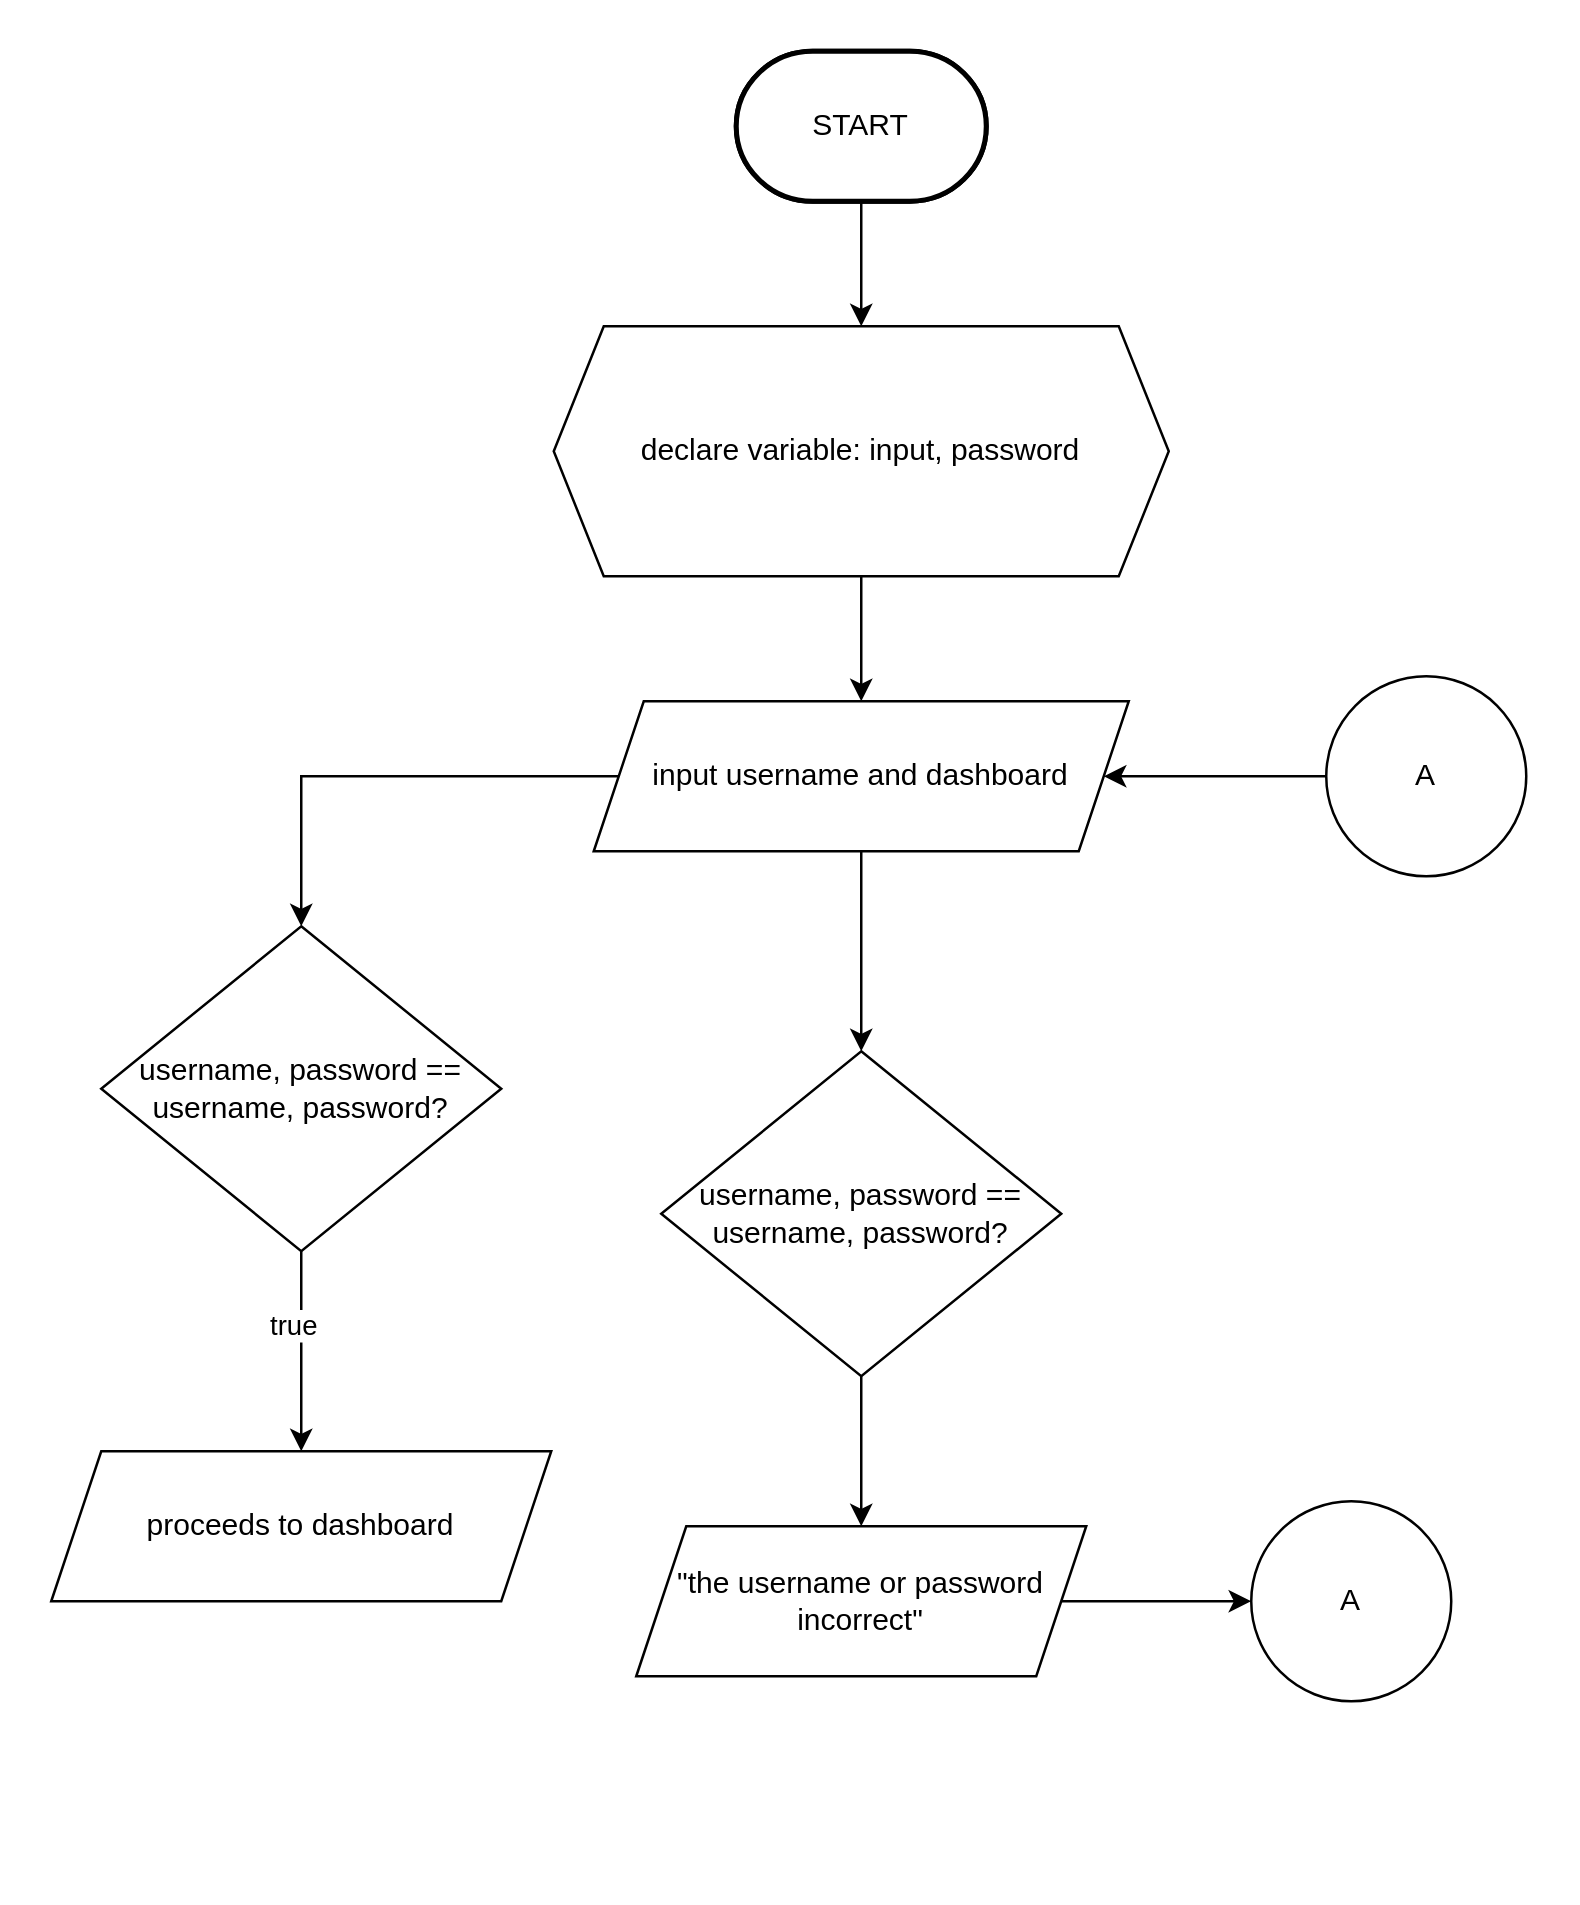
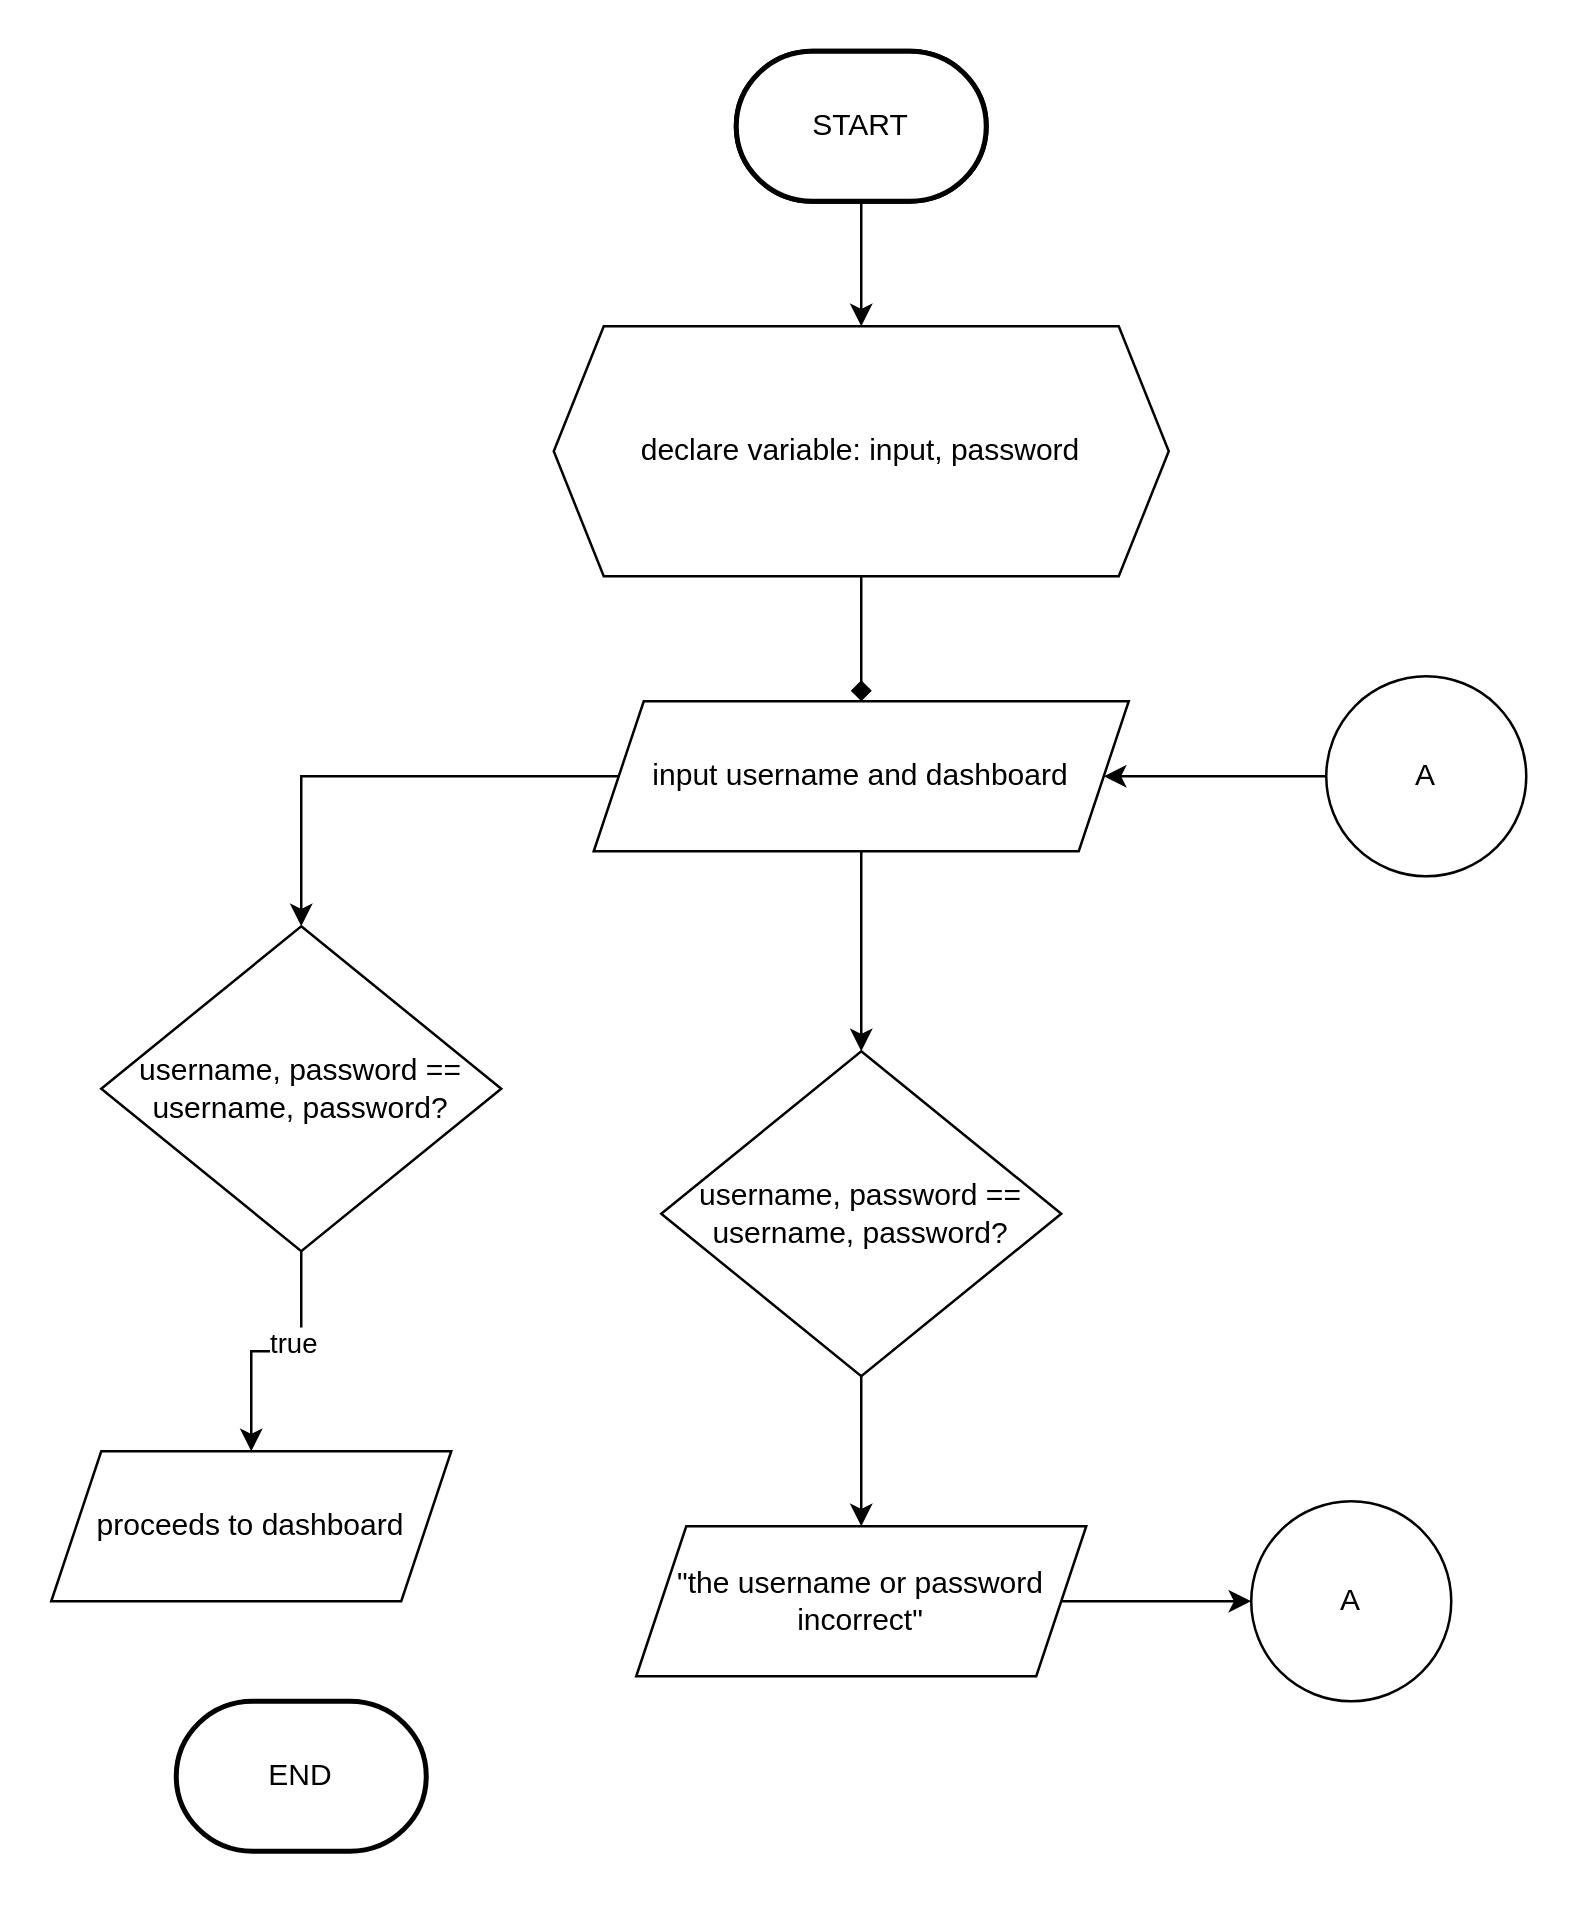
(861, 682) -> (861, 681)
(301, 1526) -> (251, 1526)
none -> (301, 1776)
